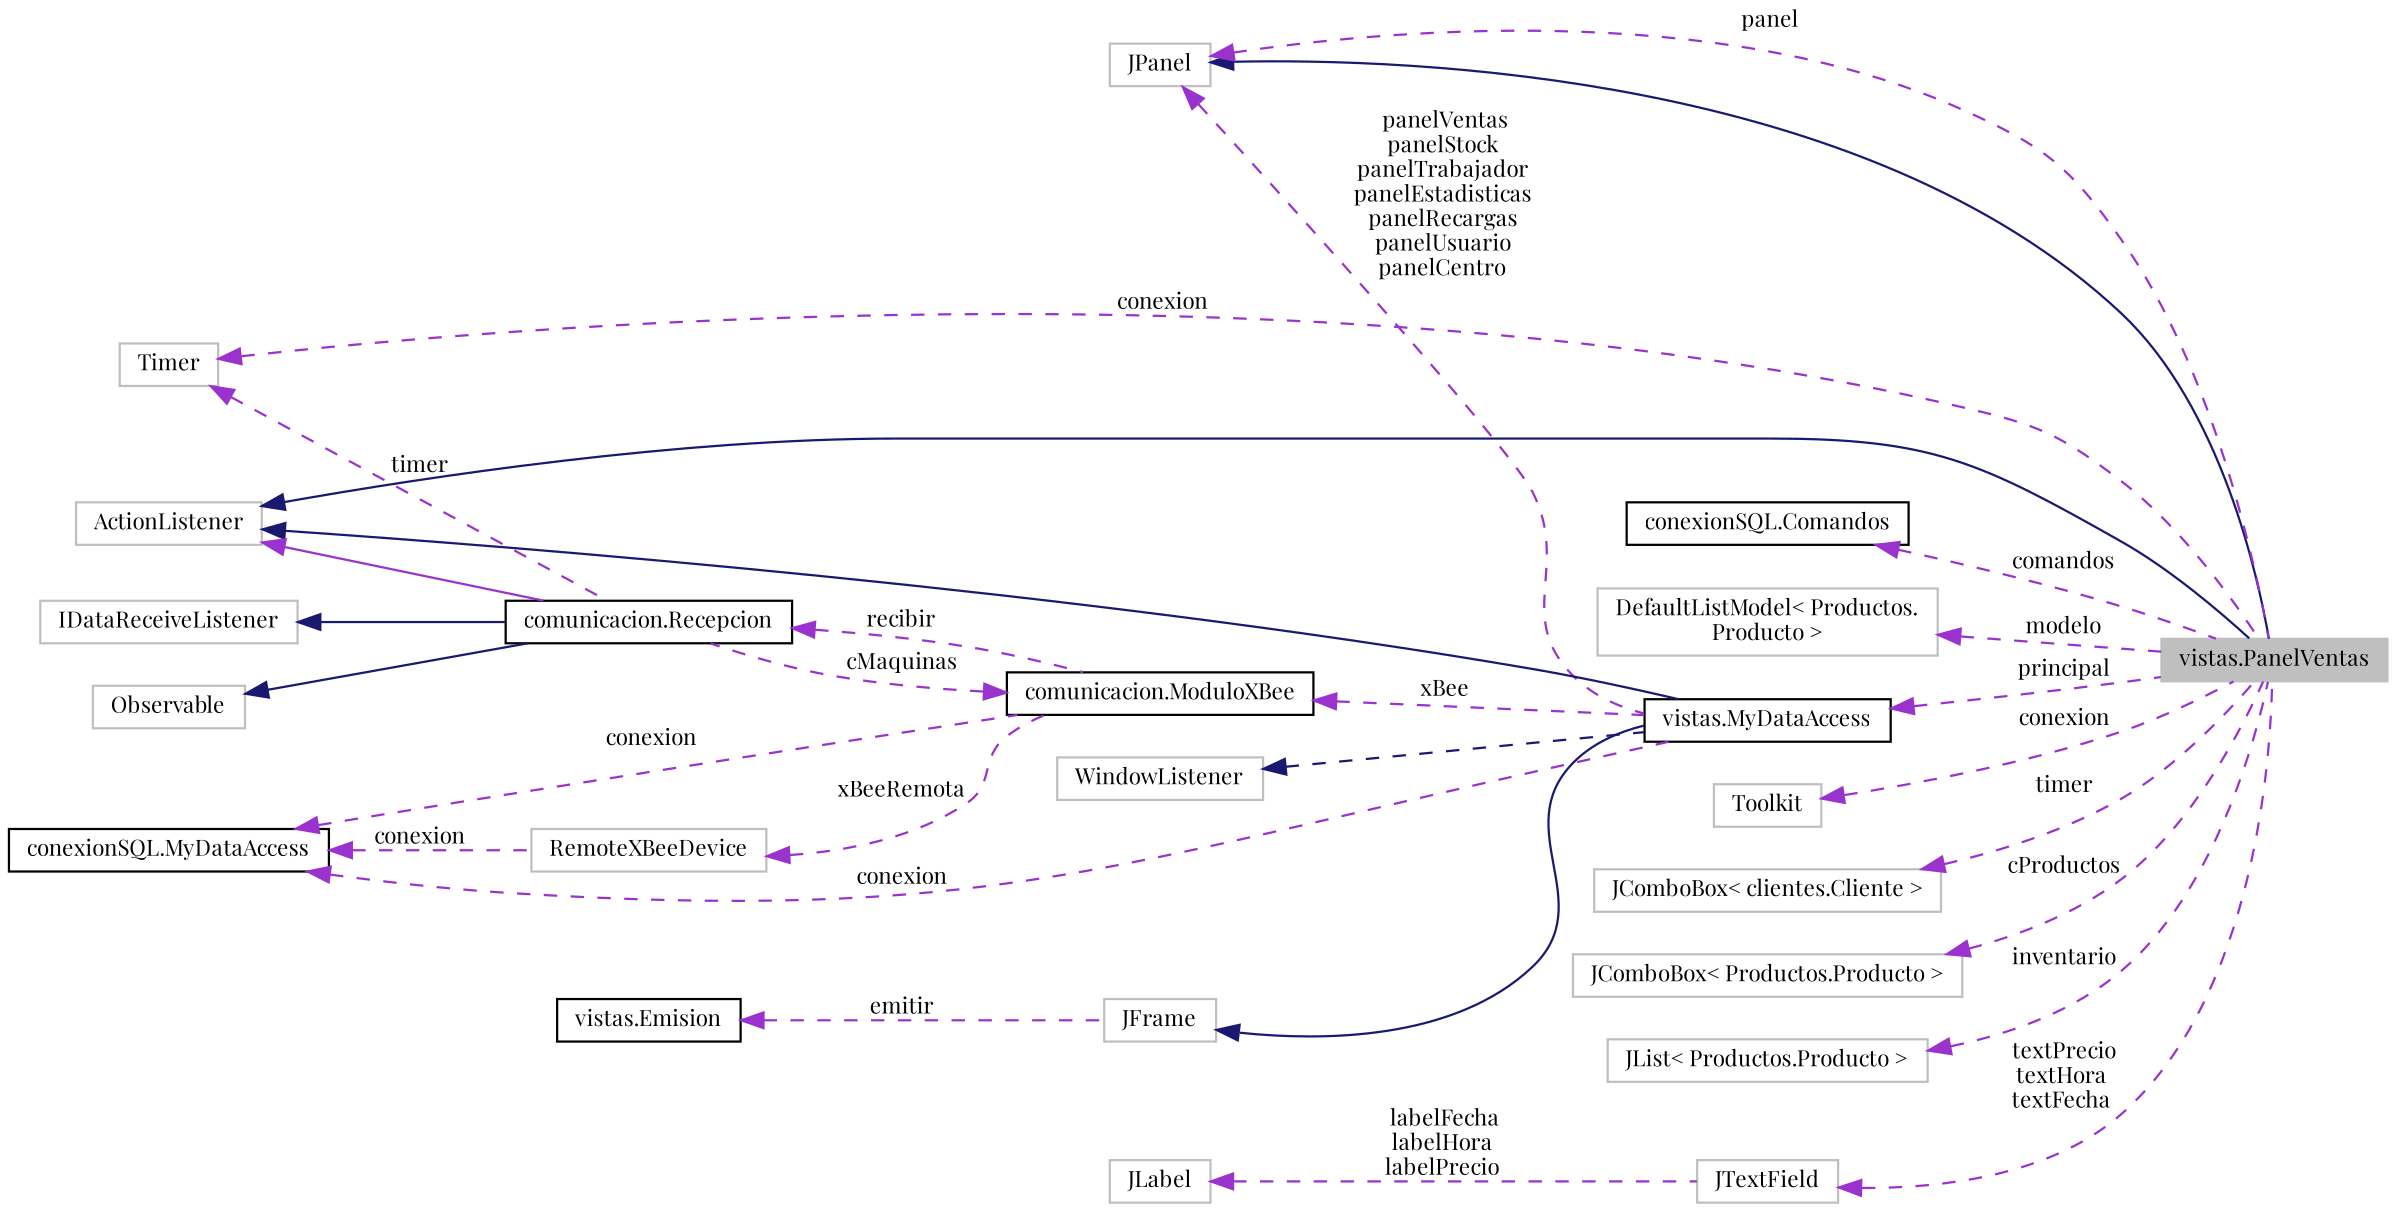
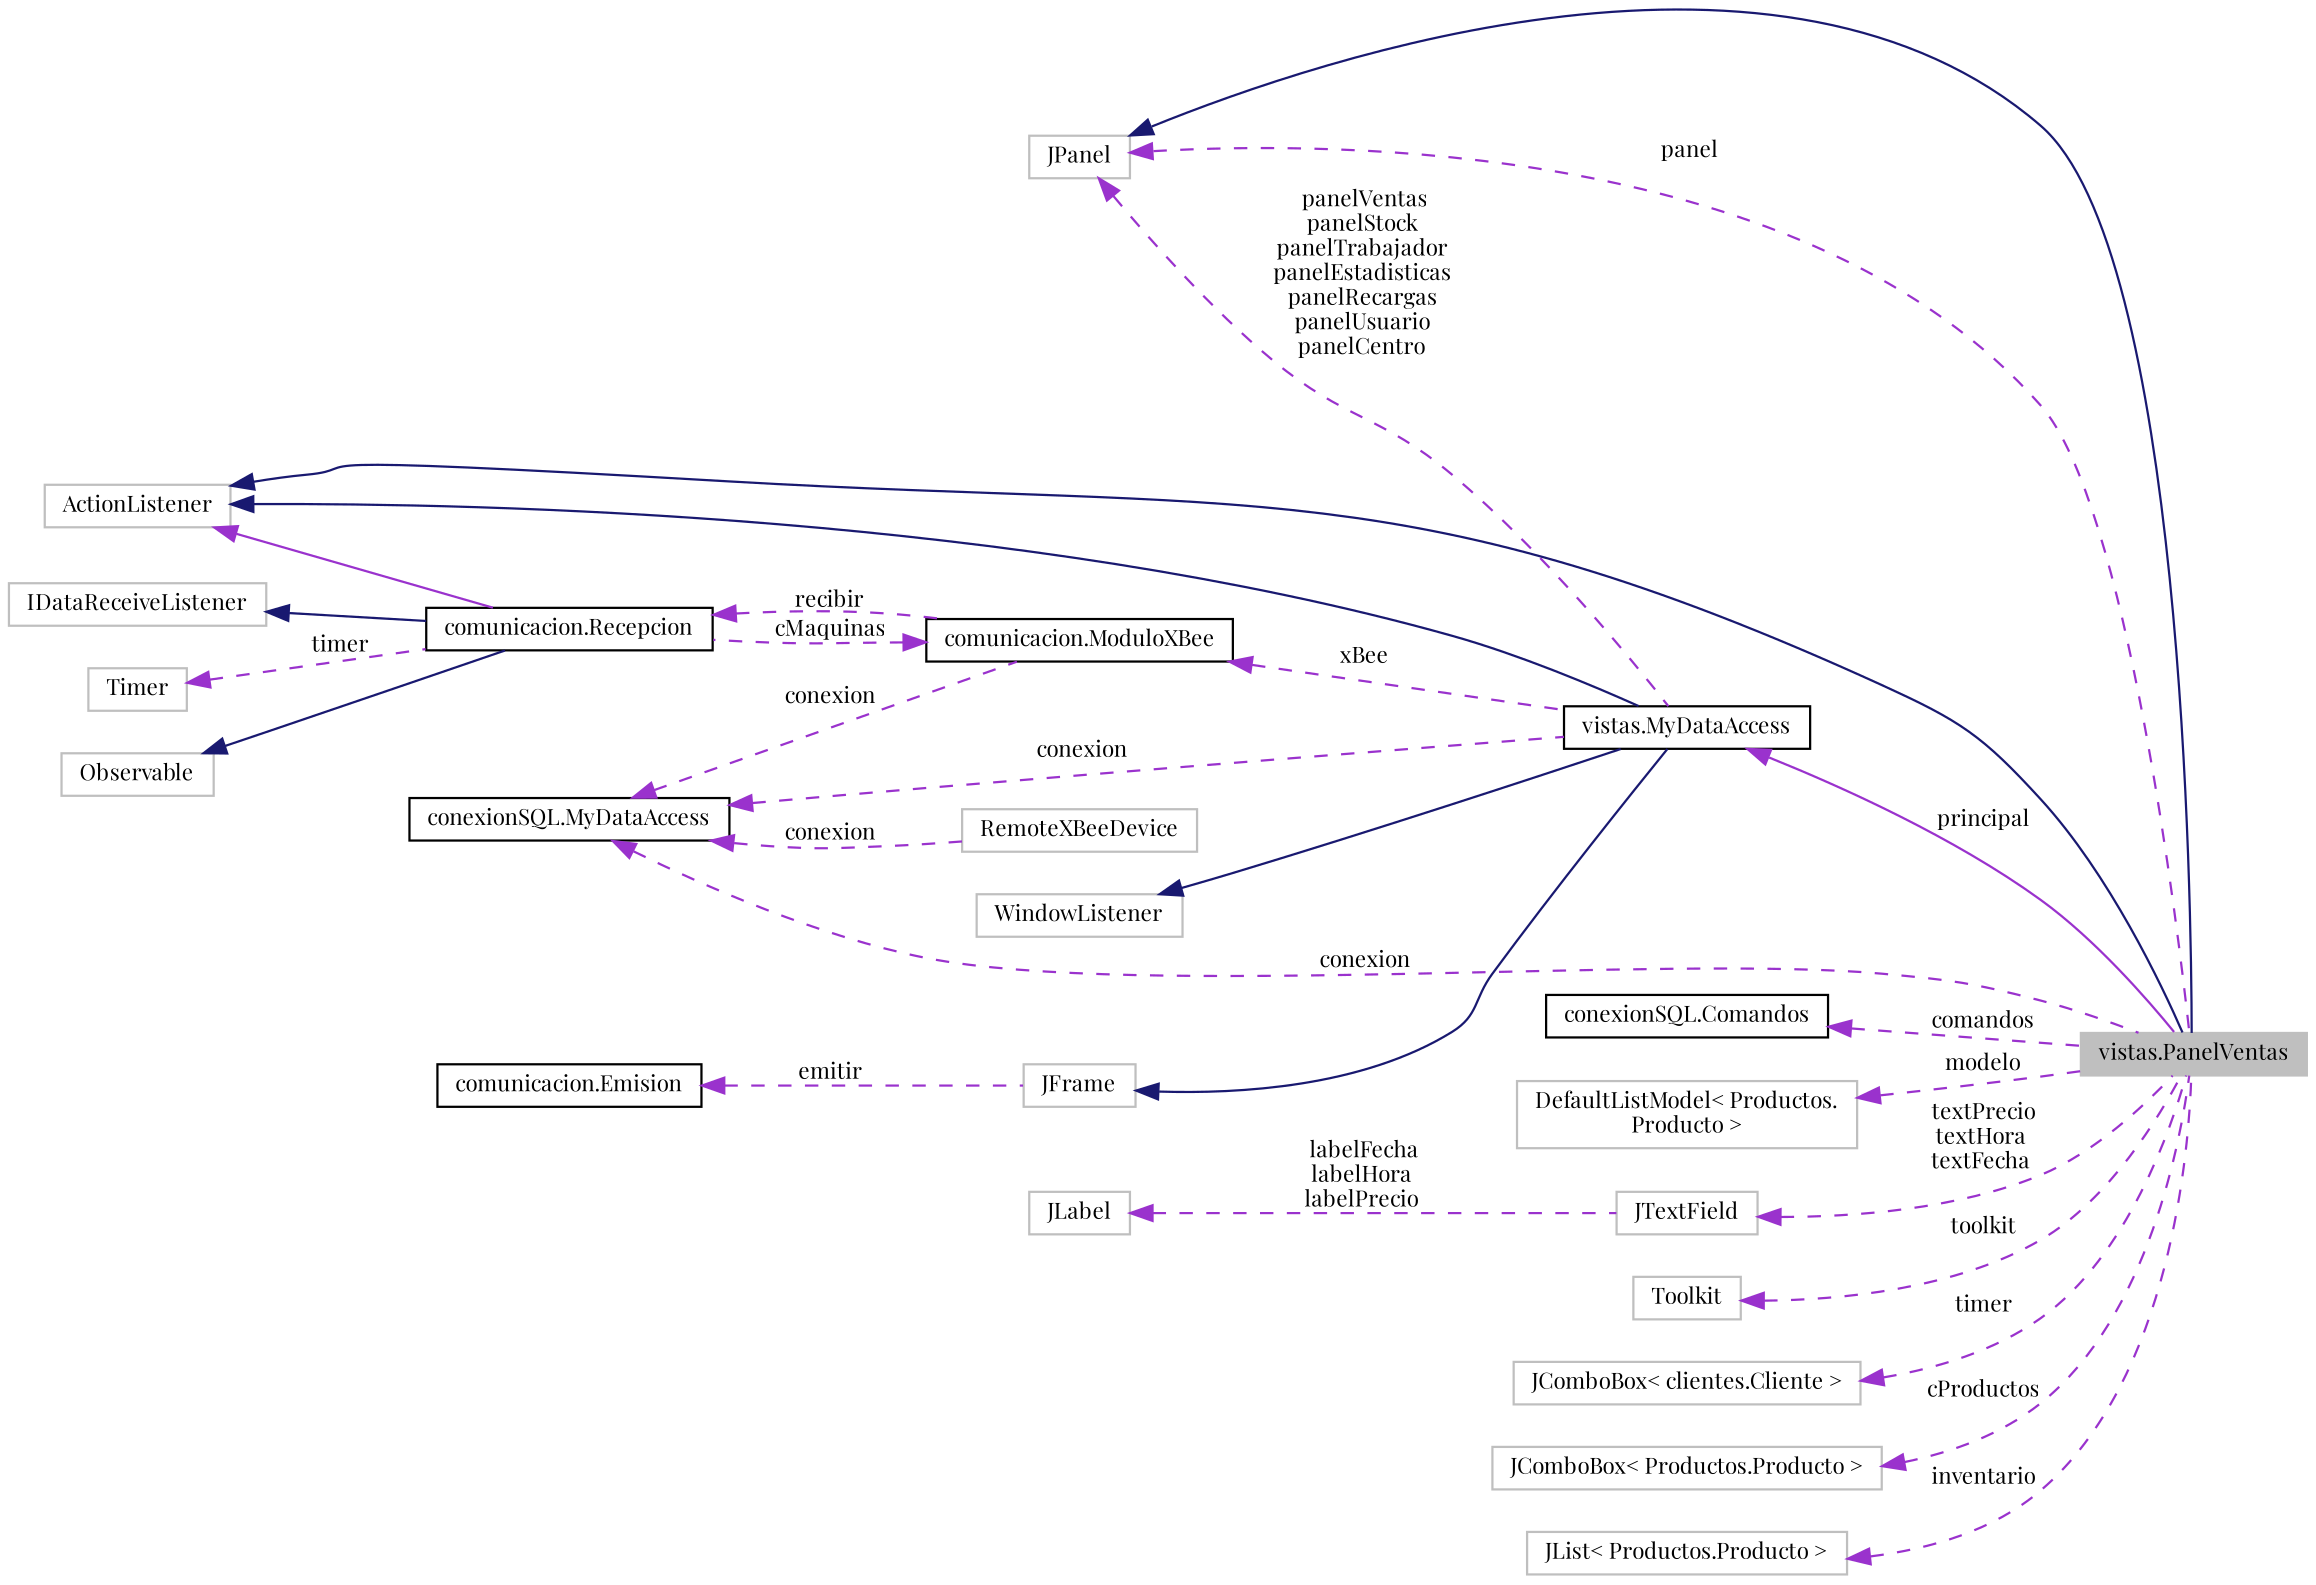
(1298, 323) -> (1380, 974)
(2038, 693) -> (1991, 867)
(2062, 719) -> (1981, 1228)
(1465, 749) -> (1402, 820)
(940, 819) -> none
(649, 1020) -> (569, 1086)
